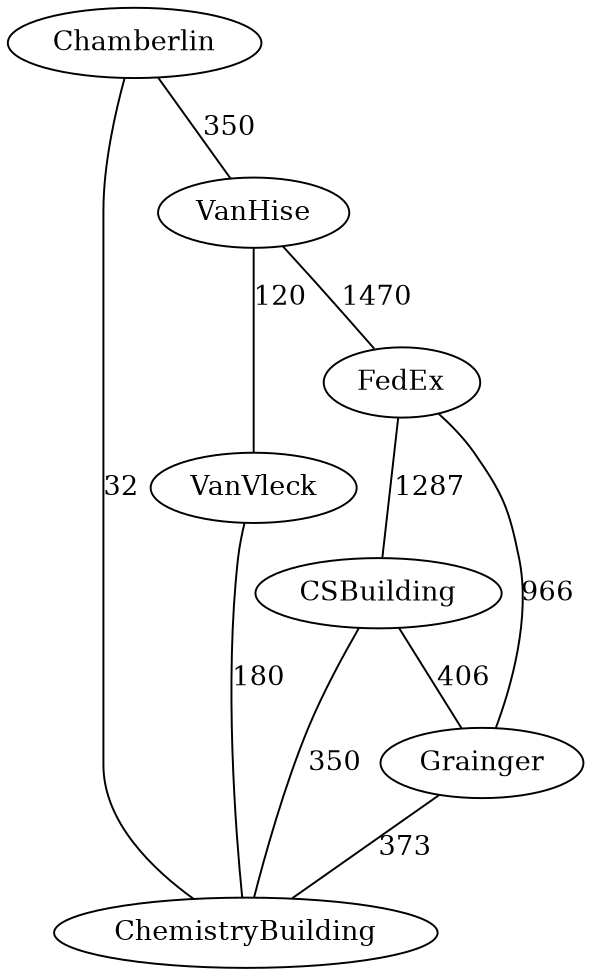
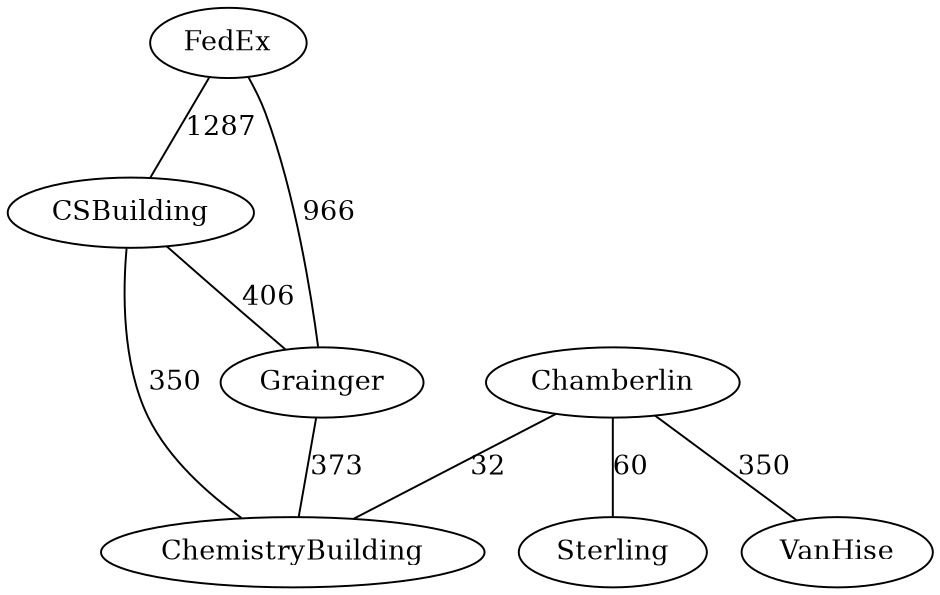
(329, 297) -> none
(254, 488) -> none
none -> (613, 552)
